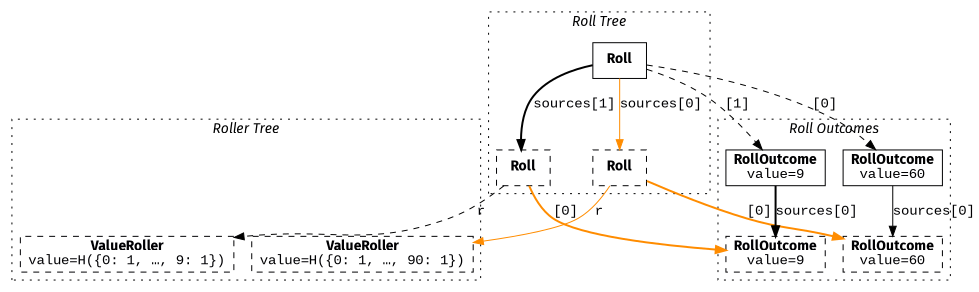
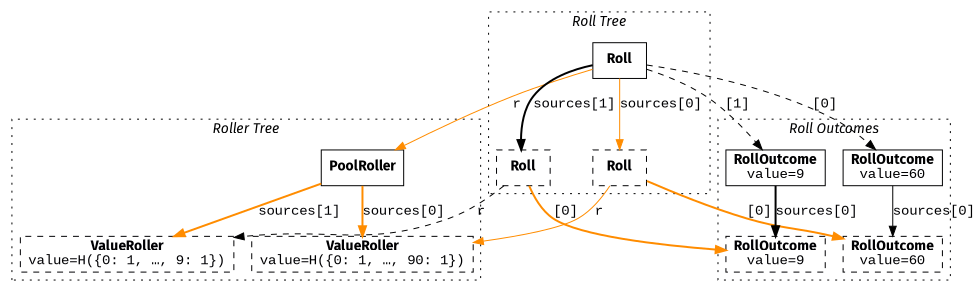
none -> (362, 168)
